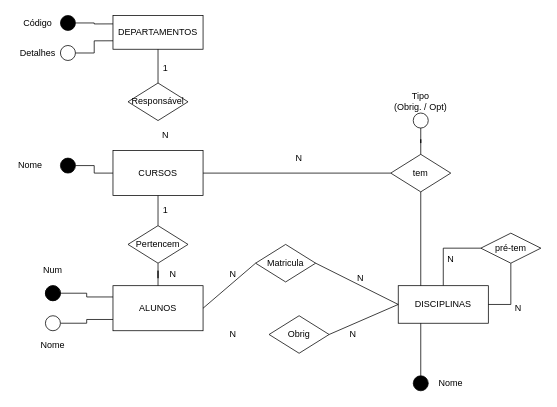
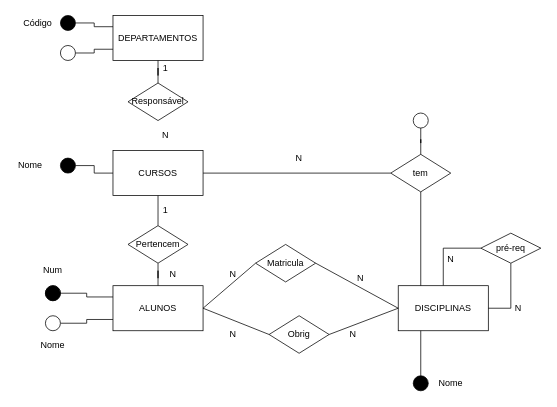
(158, 32) -> (158, 38)
(38, 53) -> none
(420, 102) -> none
(510, 248) -> (510, 248)
(443, 304) -> (443, 308)
none -> (236, 321)
